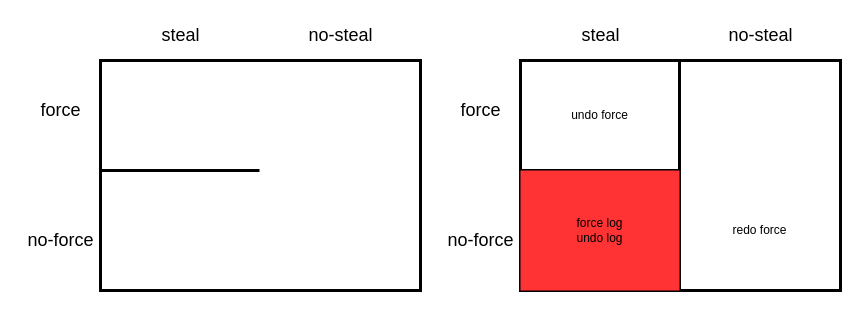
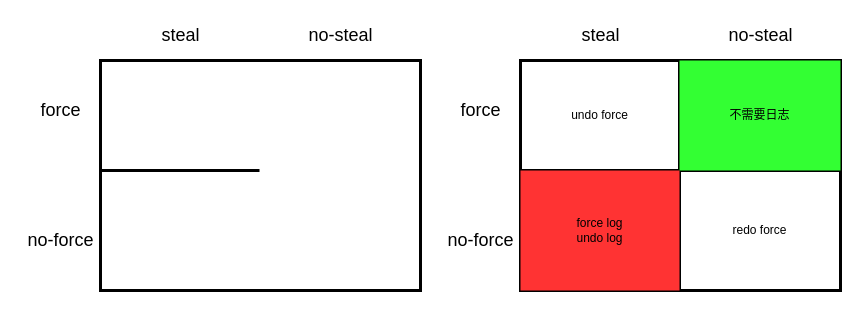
none -> (760, 116)
